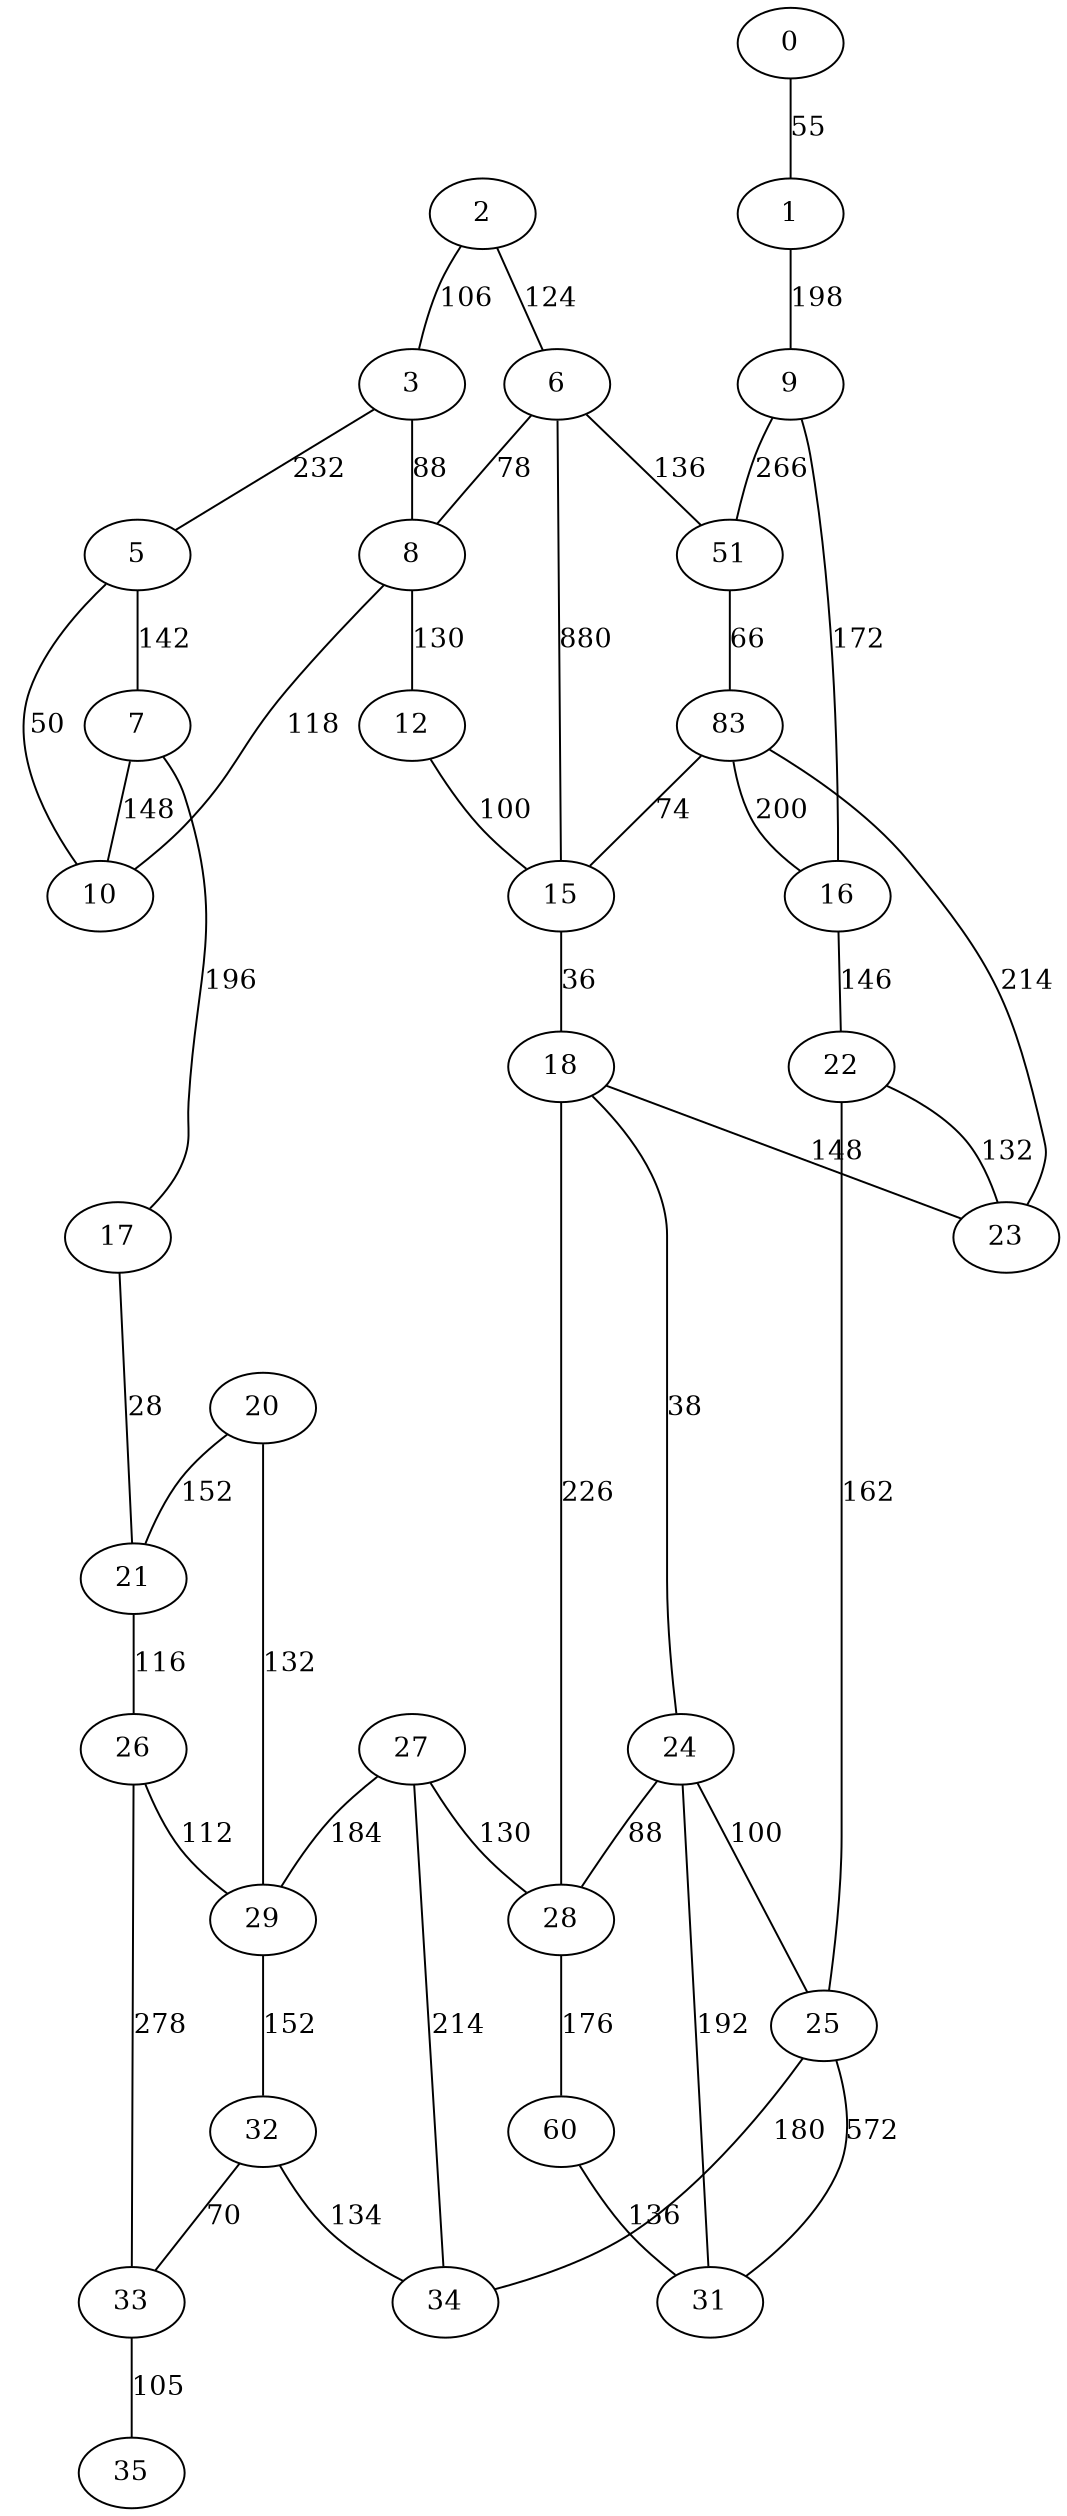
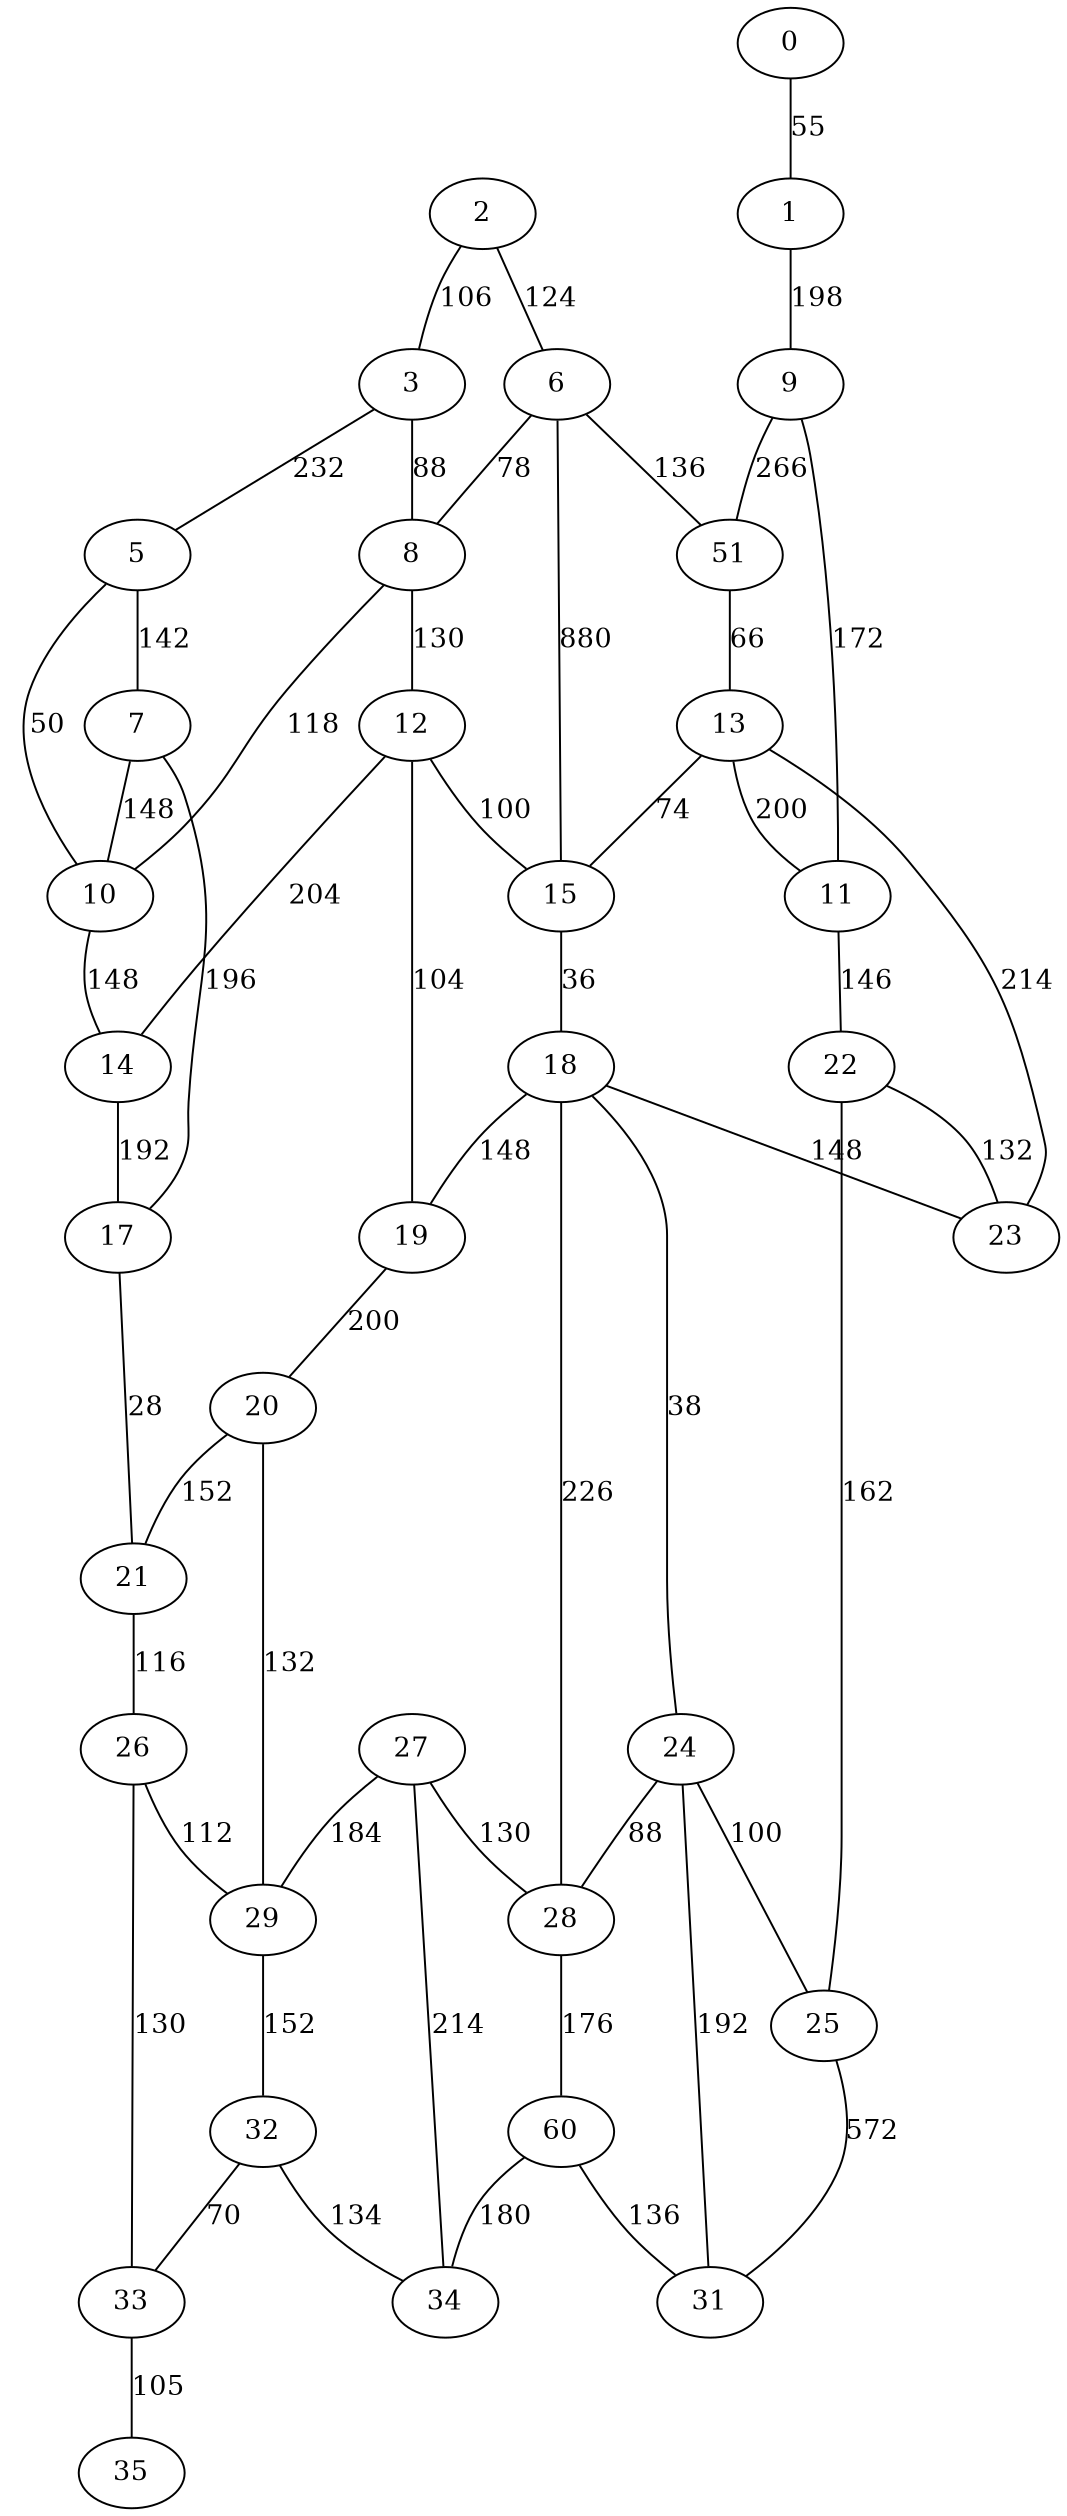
(730, 726) -> (730, 726)
(838, 896) -> (838, 896)
none -> (118, 1067)
none -> (412, 1237)
(161, 2026) -> (161, 2026)
(671, 2204) -> (477, 2205)
